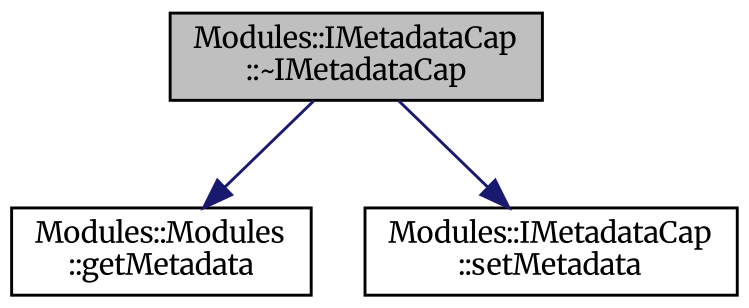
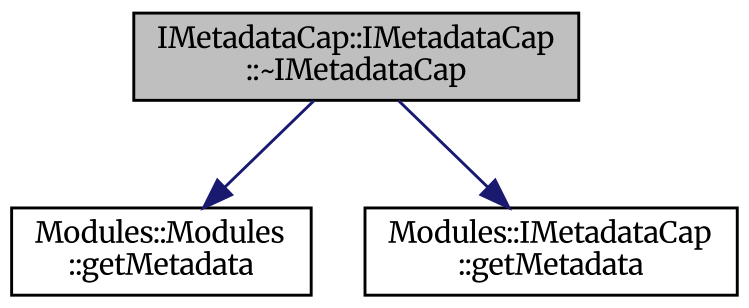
(356, 57) -> (356, 57)
(551, 252) -> (551, 252)
